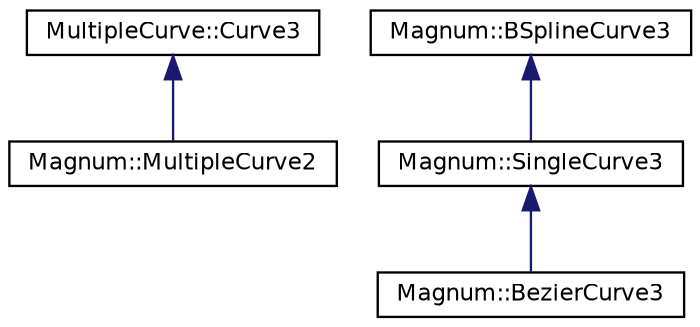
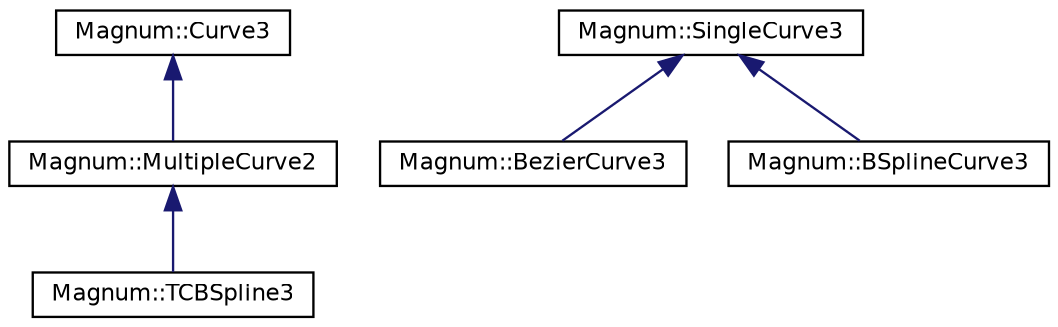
(173, 33) -> (173, 33)
(531, 110) -> (809, 105)
none -> (173, 295)
